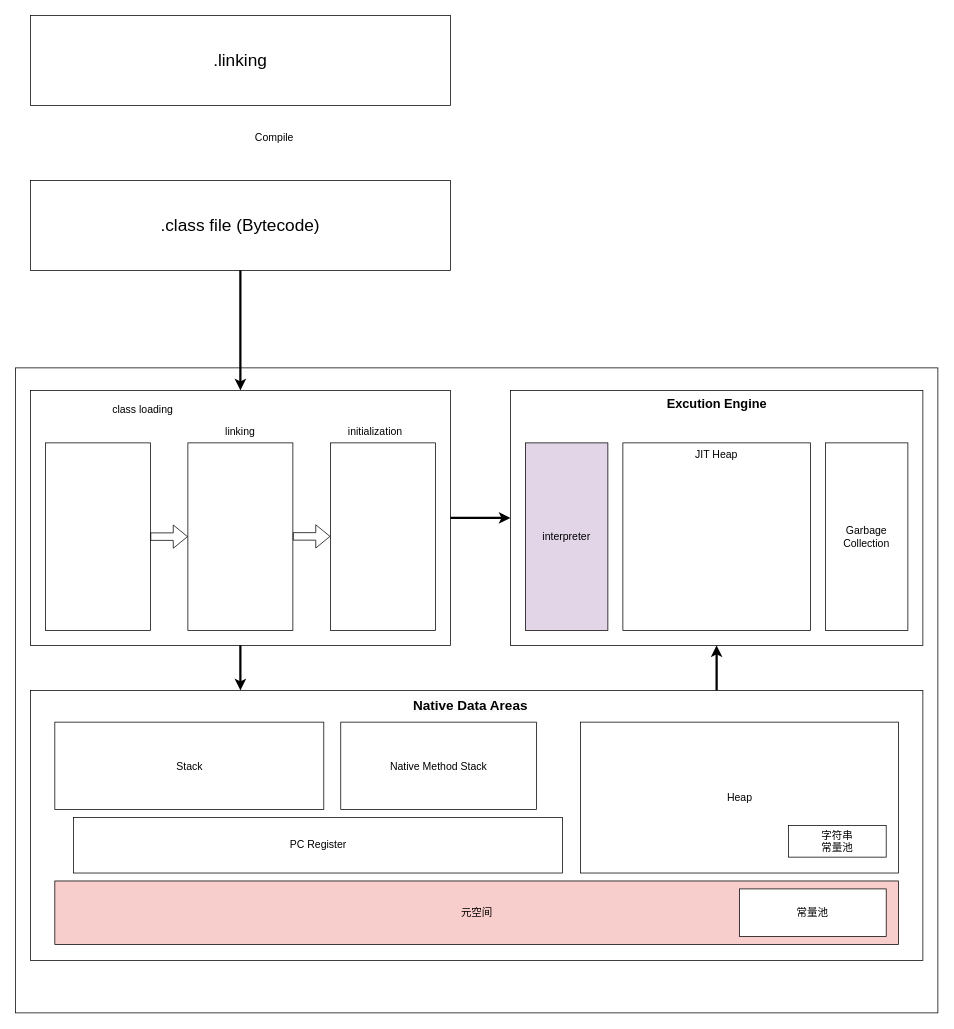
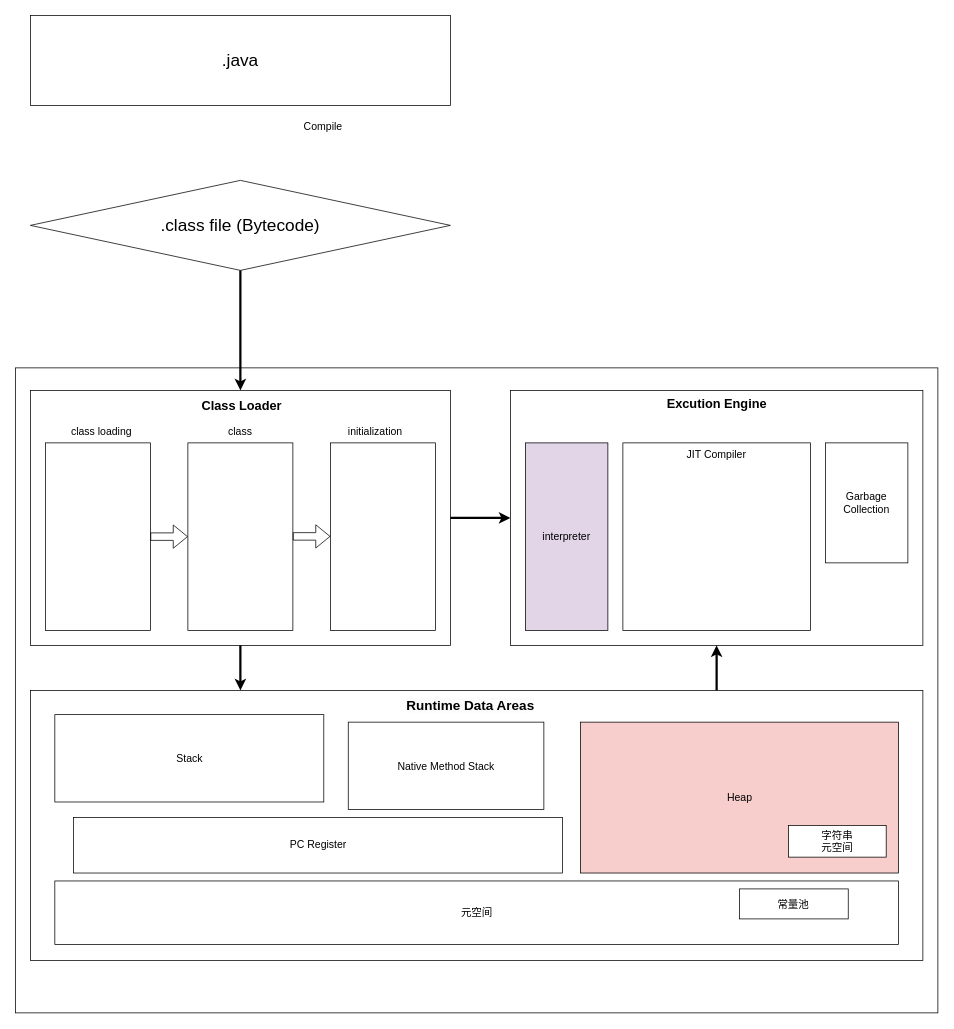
(240, 60) -> (240, 60)
(274, 138) -> (323, 126)
(240, 225) -> (240, 225)
none -> (242, 406)
(143, 409) -> (102, 432)
(240, 432) -> (240, 432)
(717, 454) -> (717, 454)
(867, 537) -> (867, 503)
(471, 705) -> (471, 705)
(189, 766) -> (189, 758)
(439, 766) -> (446, 766)
(739, 798) -> (739, 798)
(837, 841) -> (837, 841)
(477, 913) -> (477, 913)
(813, 913) -> (794, 904)
